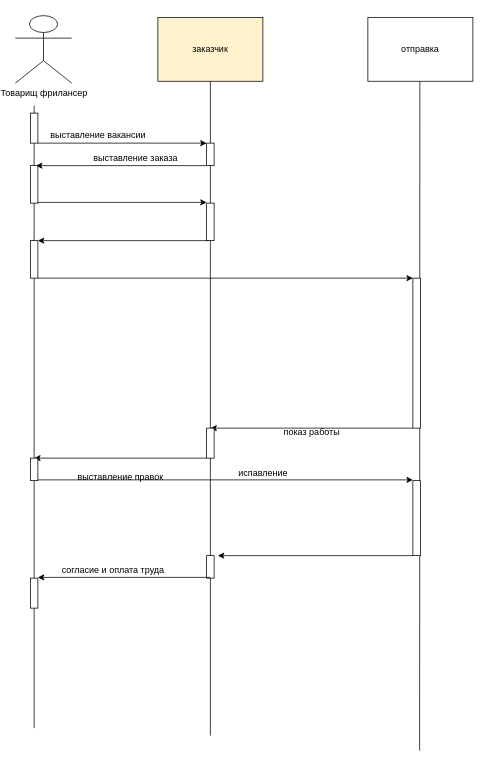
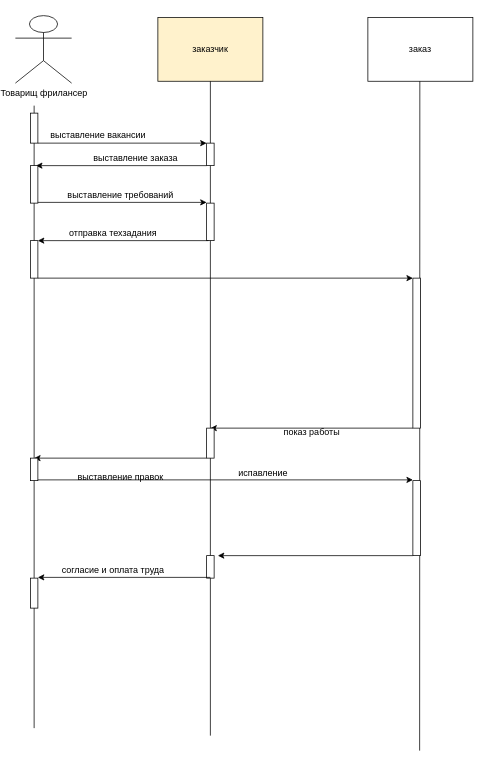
(420, 49) -> (420, 49)
none -> (120, 195)
none -> (113, 233)
